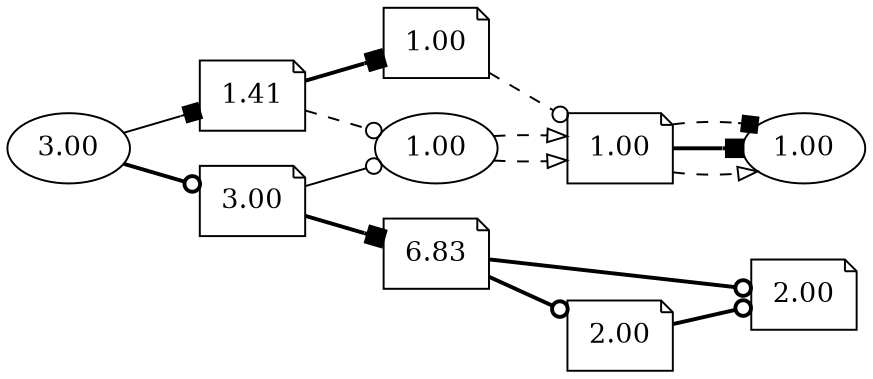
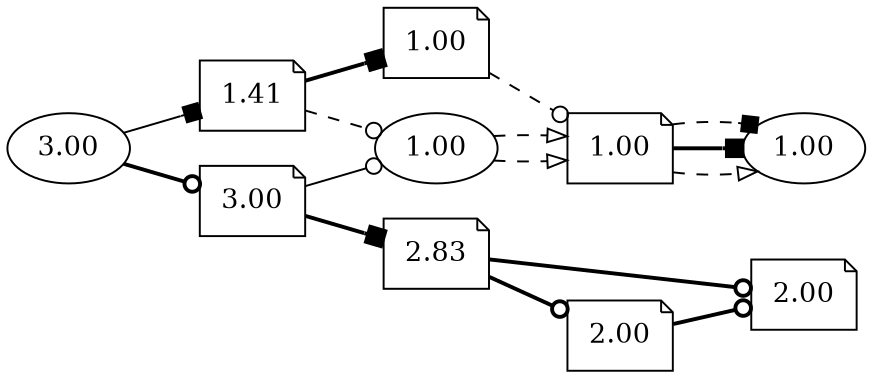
(436, 254) -> (436, 254)
